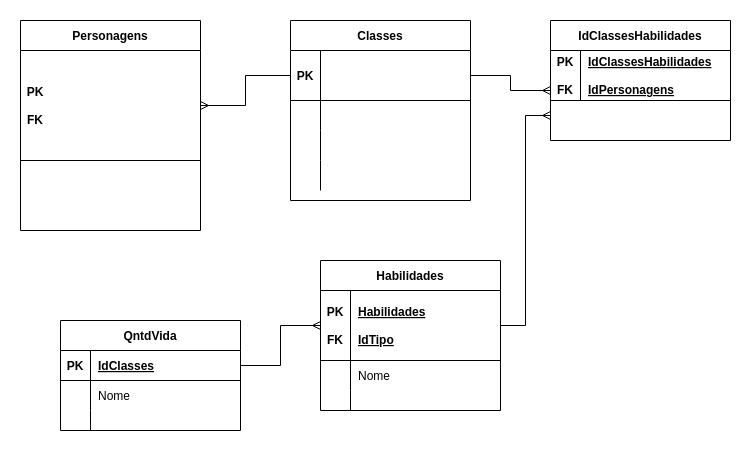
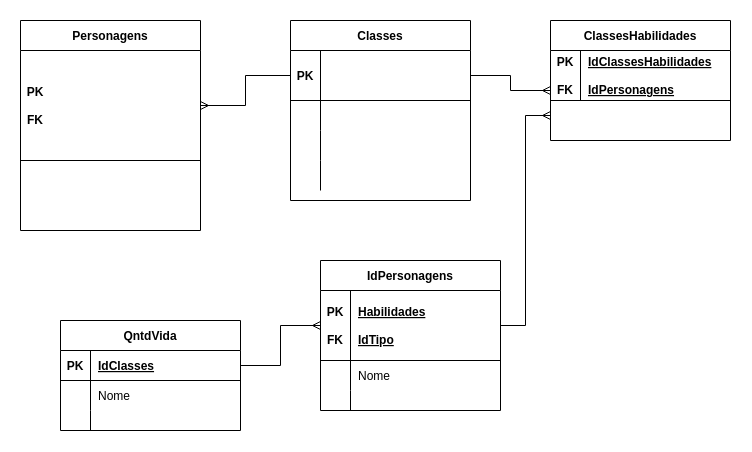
(640, 36) -> (640, 36)
(410, 276) -> (410, 276)
